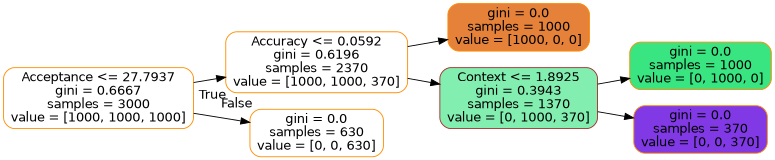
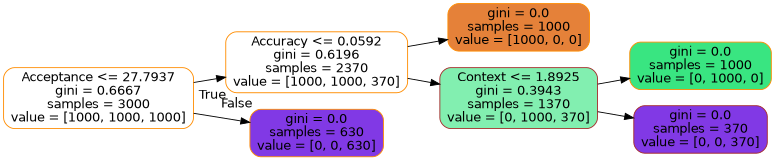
(701, 129) -> (701, 129)
(317, 133) -> (317, 133)
